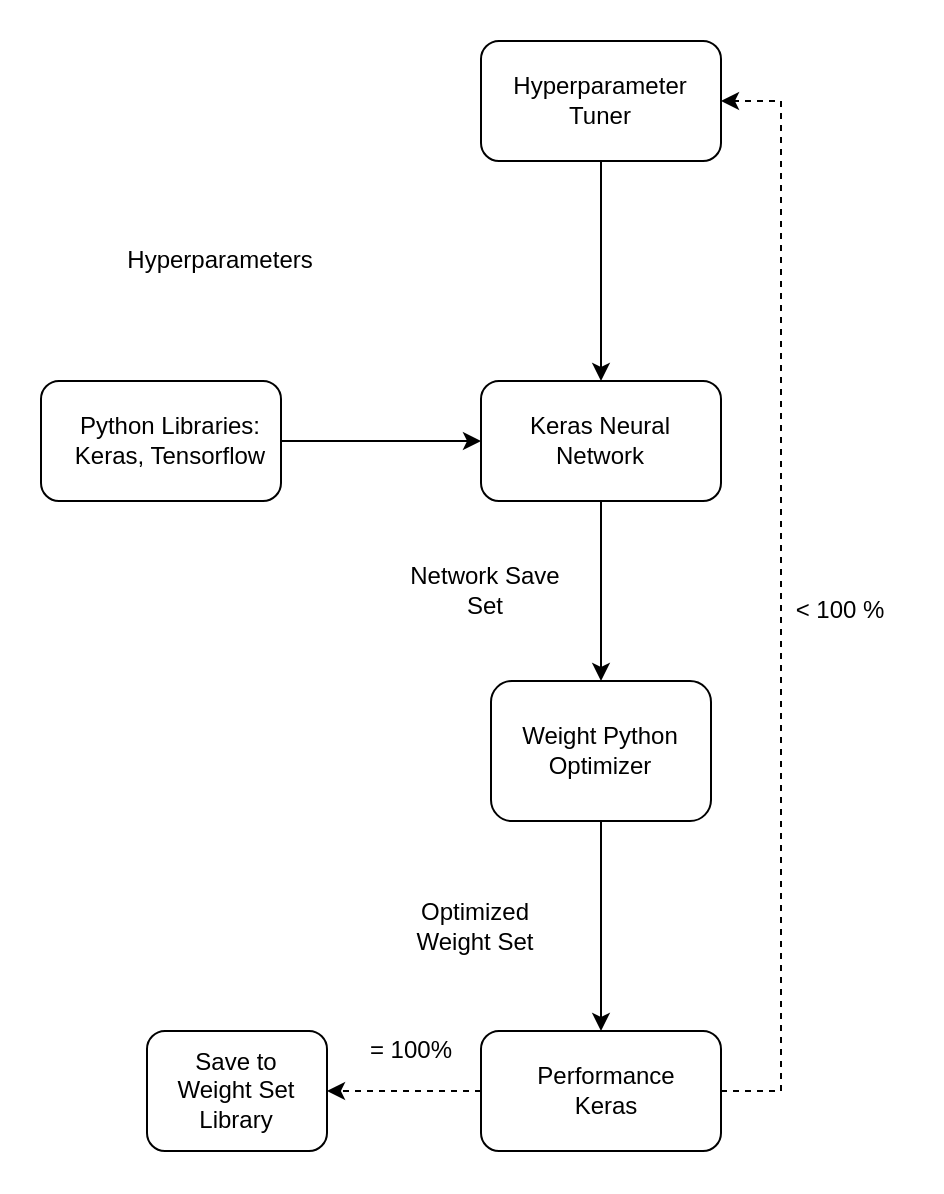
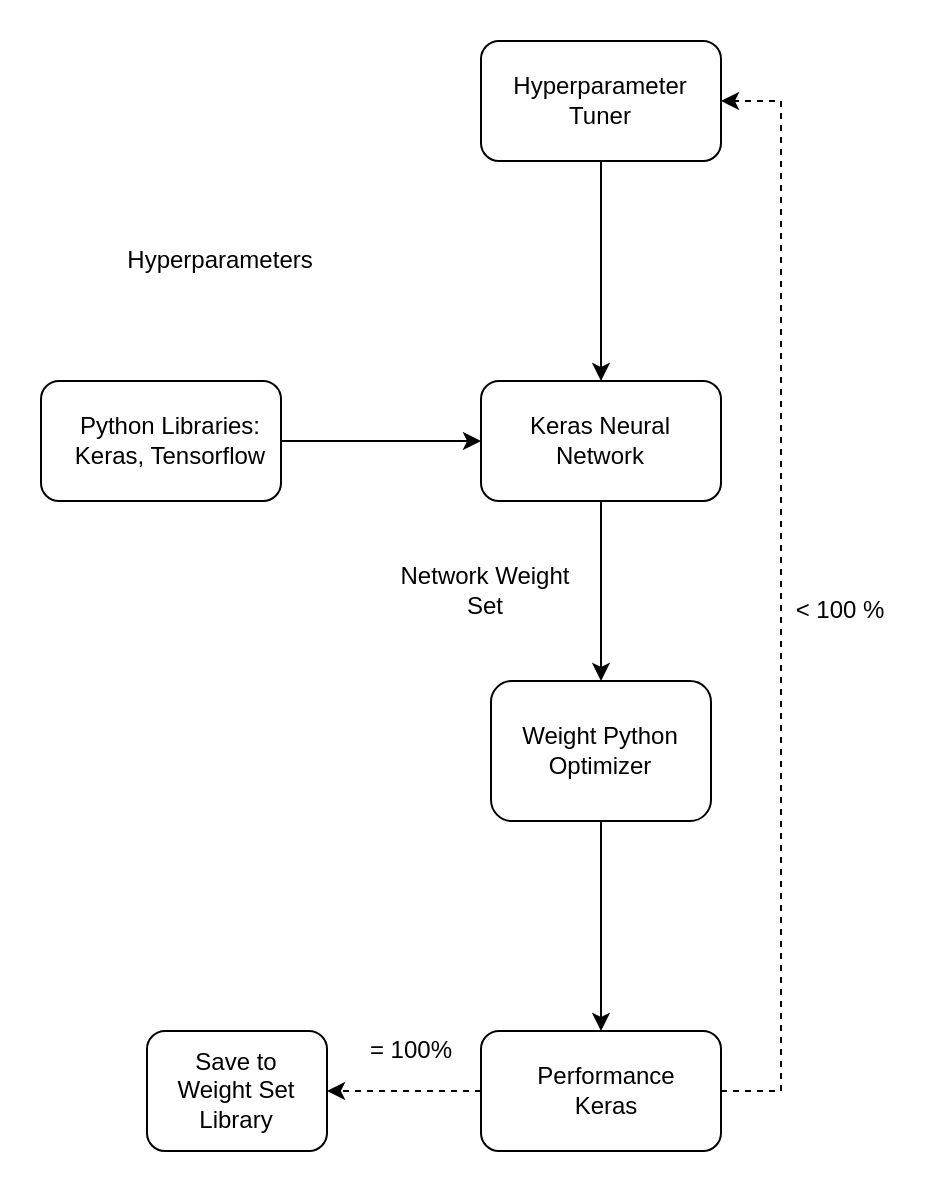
(486, 591) -> (486, 591)
(476, 926) -> none
